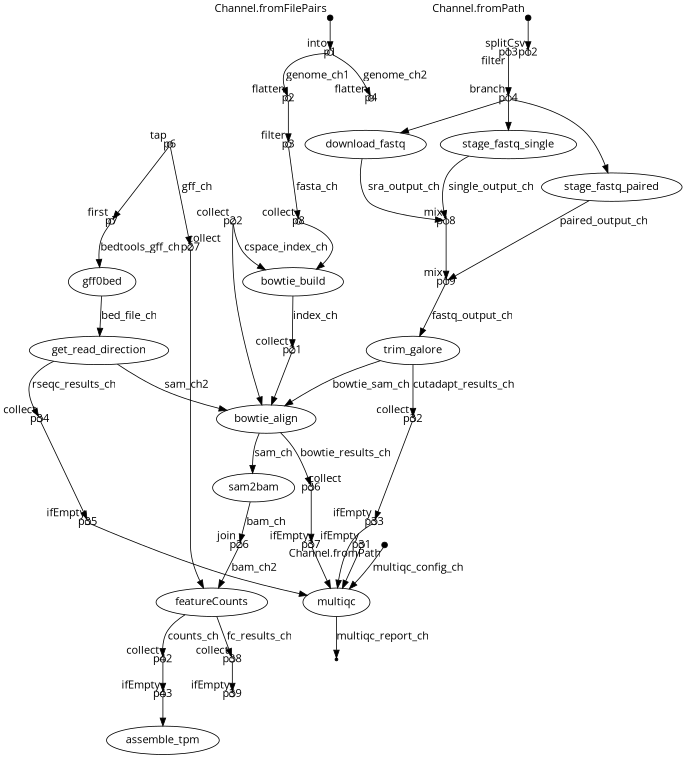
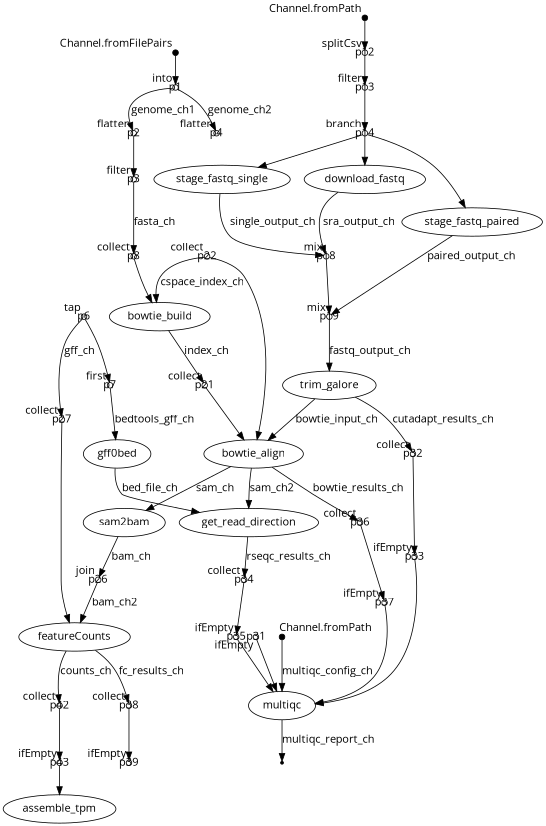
none -> (365, 66)
(371, 385) -> (337, 420)
(166, 391) -> (250, 484)
